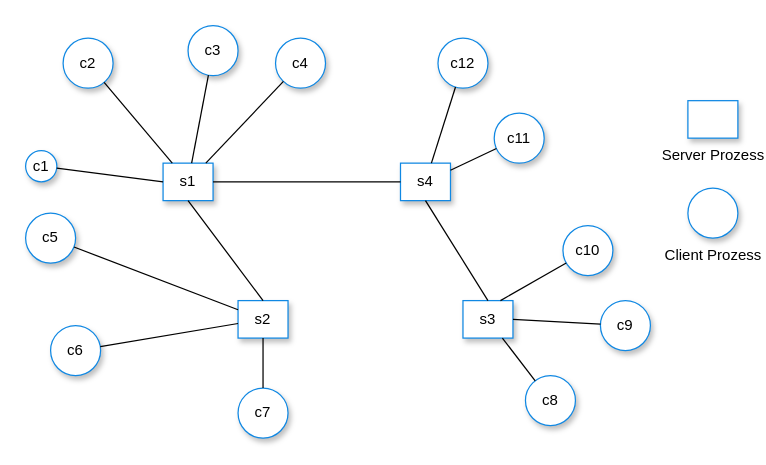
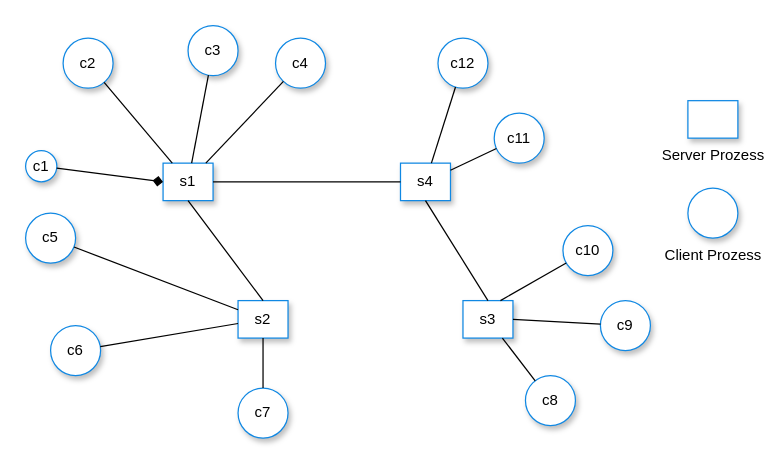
(157, 181) -> (153, 181)
